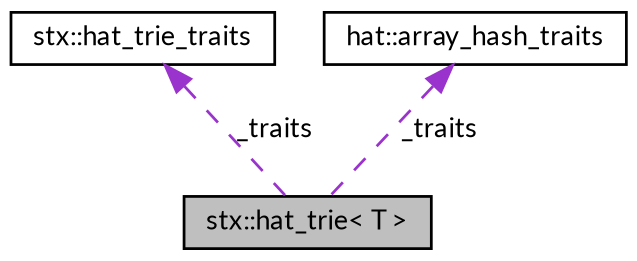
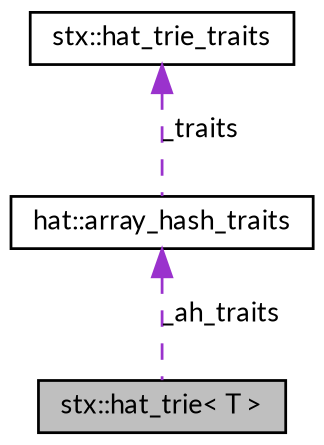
(440, 130) -> (221, 315)
(235, 141) -> (162, 145)
